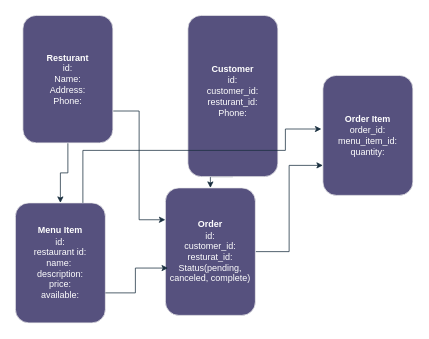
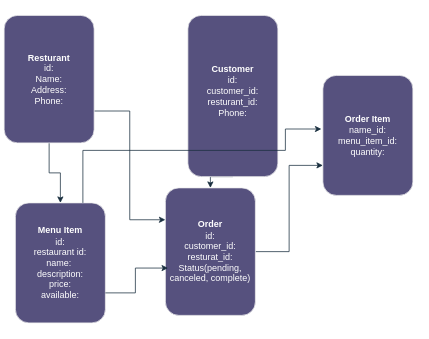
(68, 79) -> (49, 79)
(368, 135) -> (368, 135)
